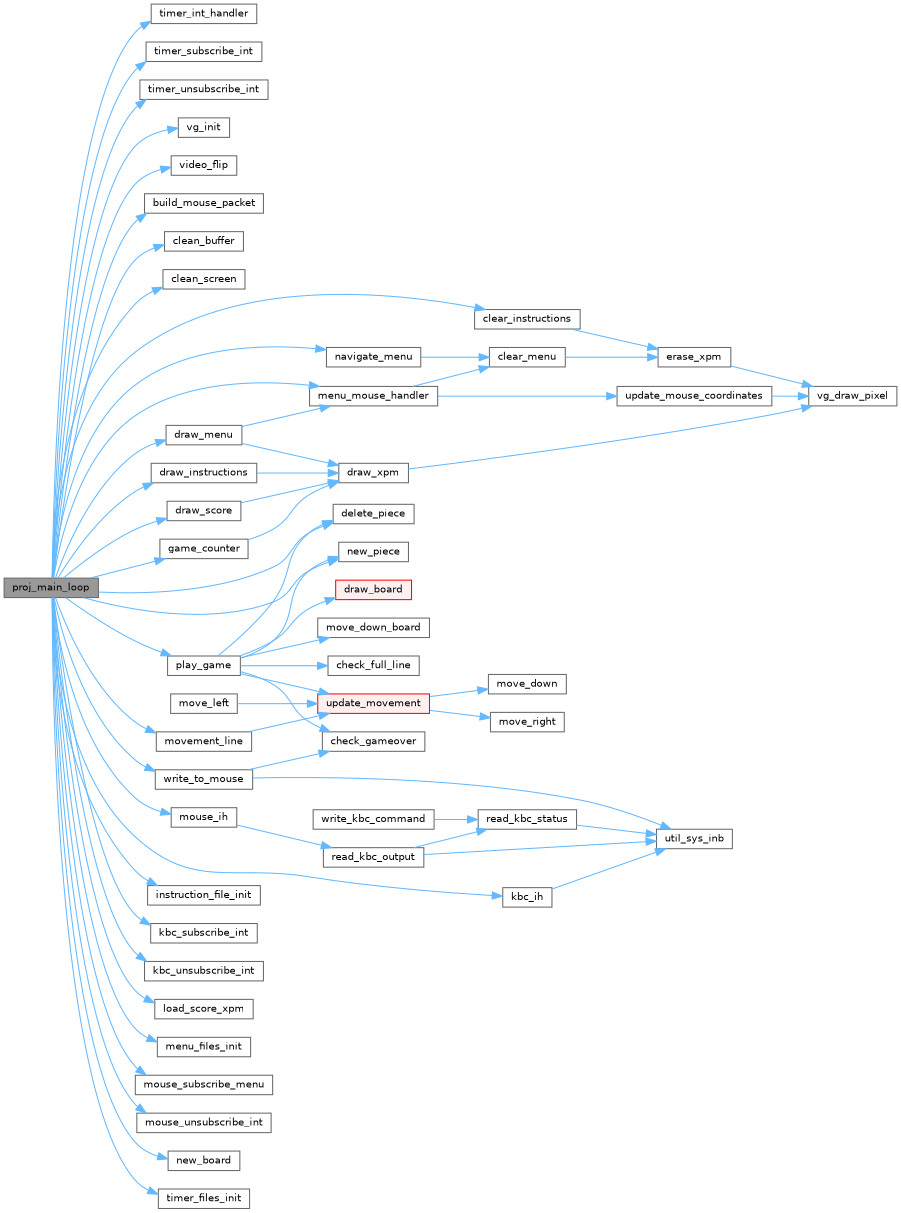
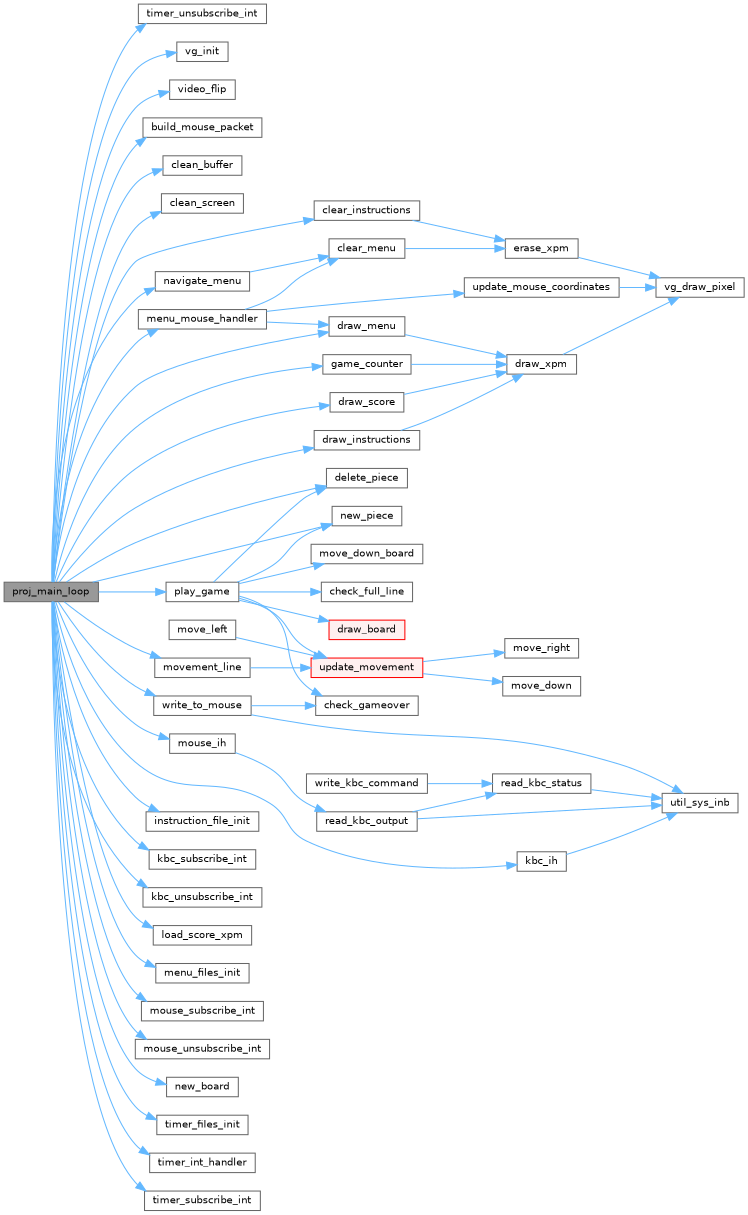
(281, 417) -> (293, 323)
(204, 1085) -> (202, 1011)
